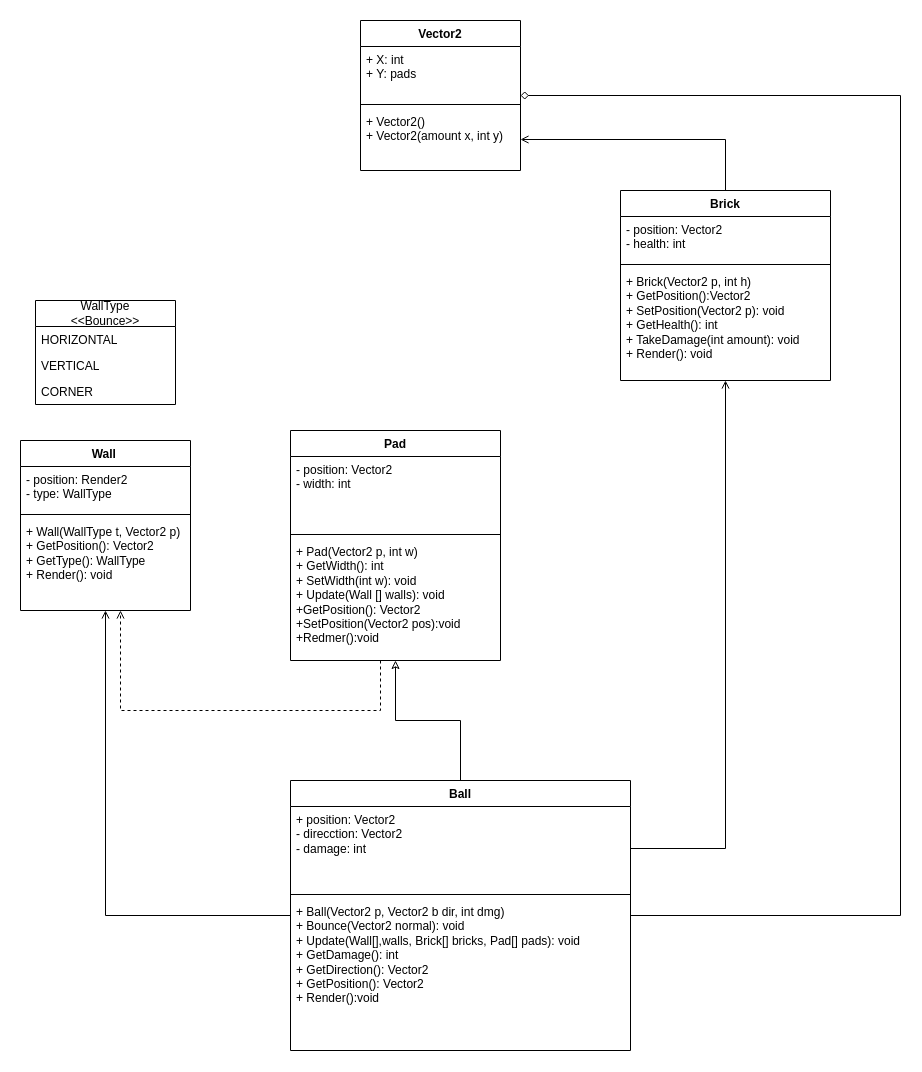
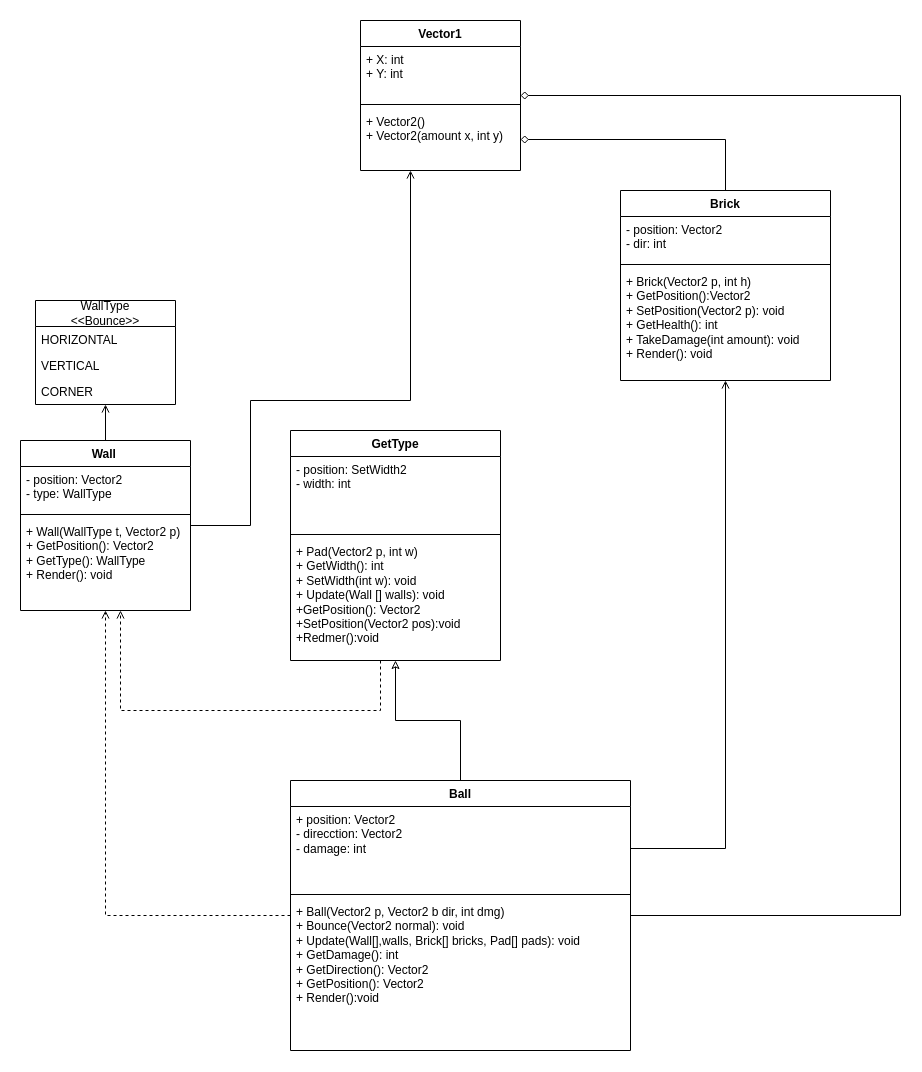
(441, 35) -> (441, 35)
(392, 68) -> (387, 68)
(526, 140) -> (529, 140)
(683, 238) -> (683, 238)
none -> (352, 401)
none -> (106, 421)
(396, 445) -> (396, 445)
(353, 478) -> (358, 478)
(83, 488) -> (83, 488)
(106, 856) -> (106, 856)
